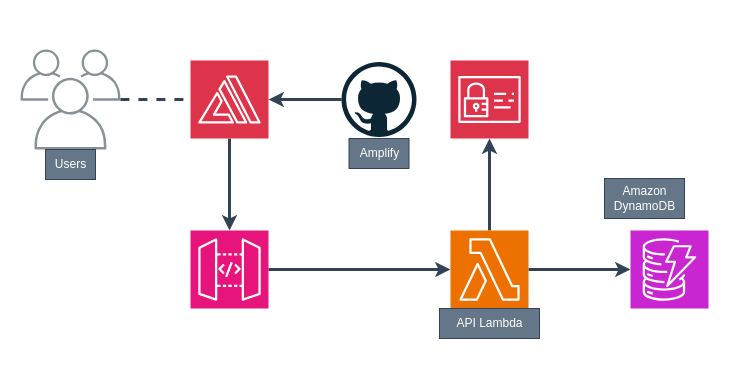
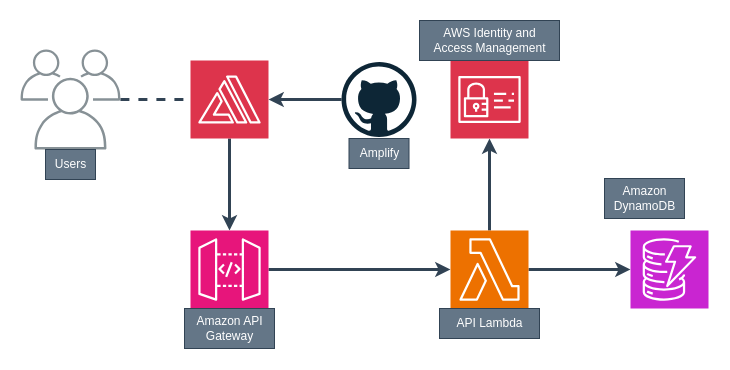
none -> (490, 41)
none -> (230, 329)
